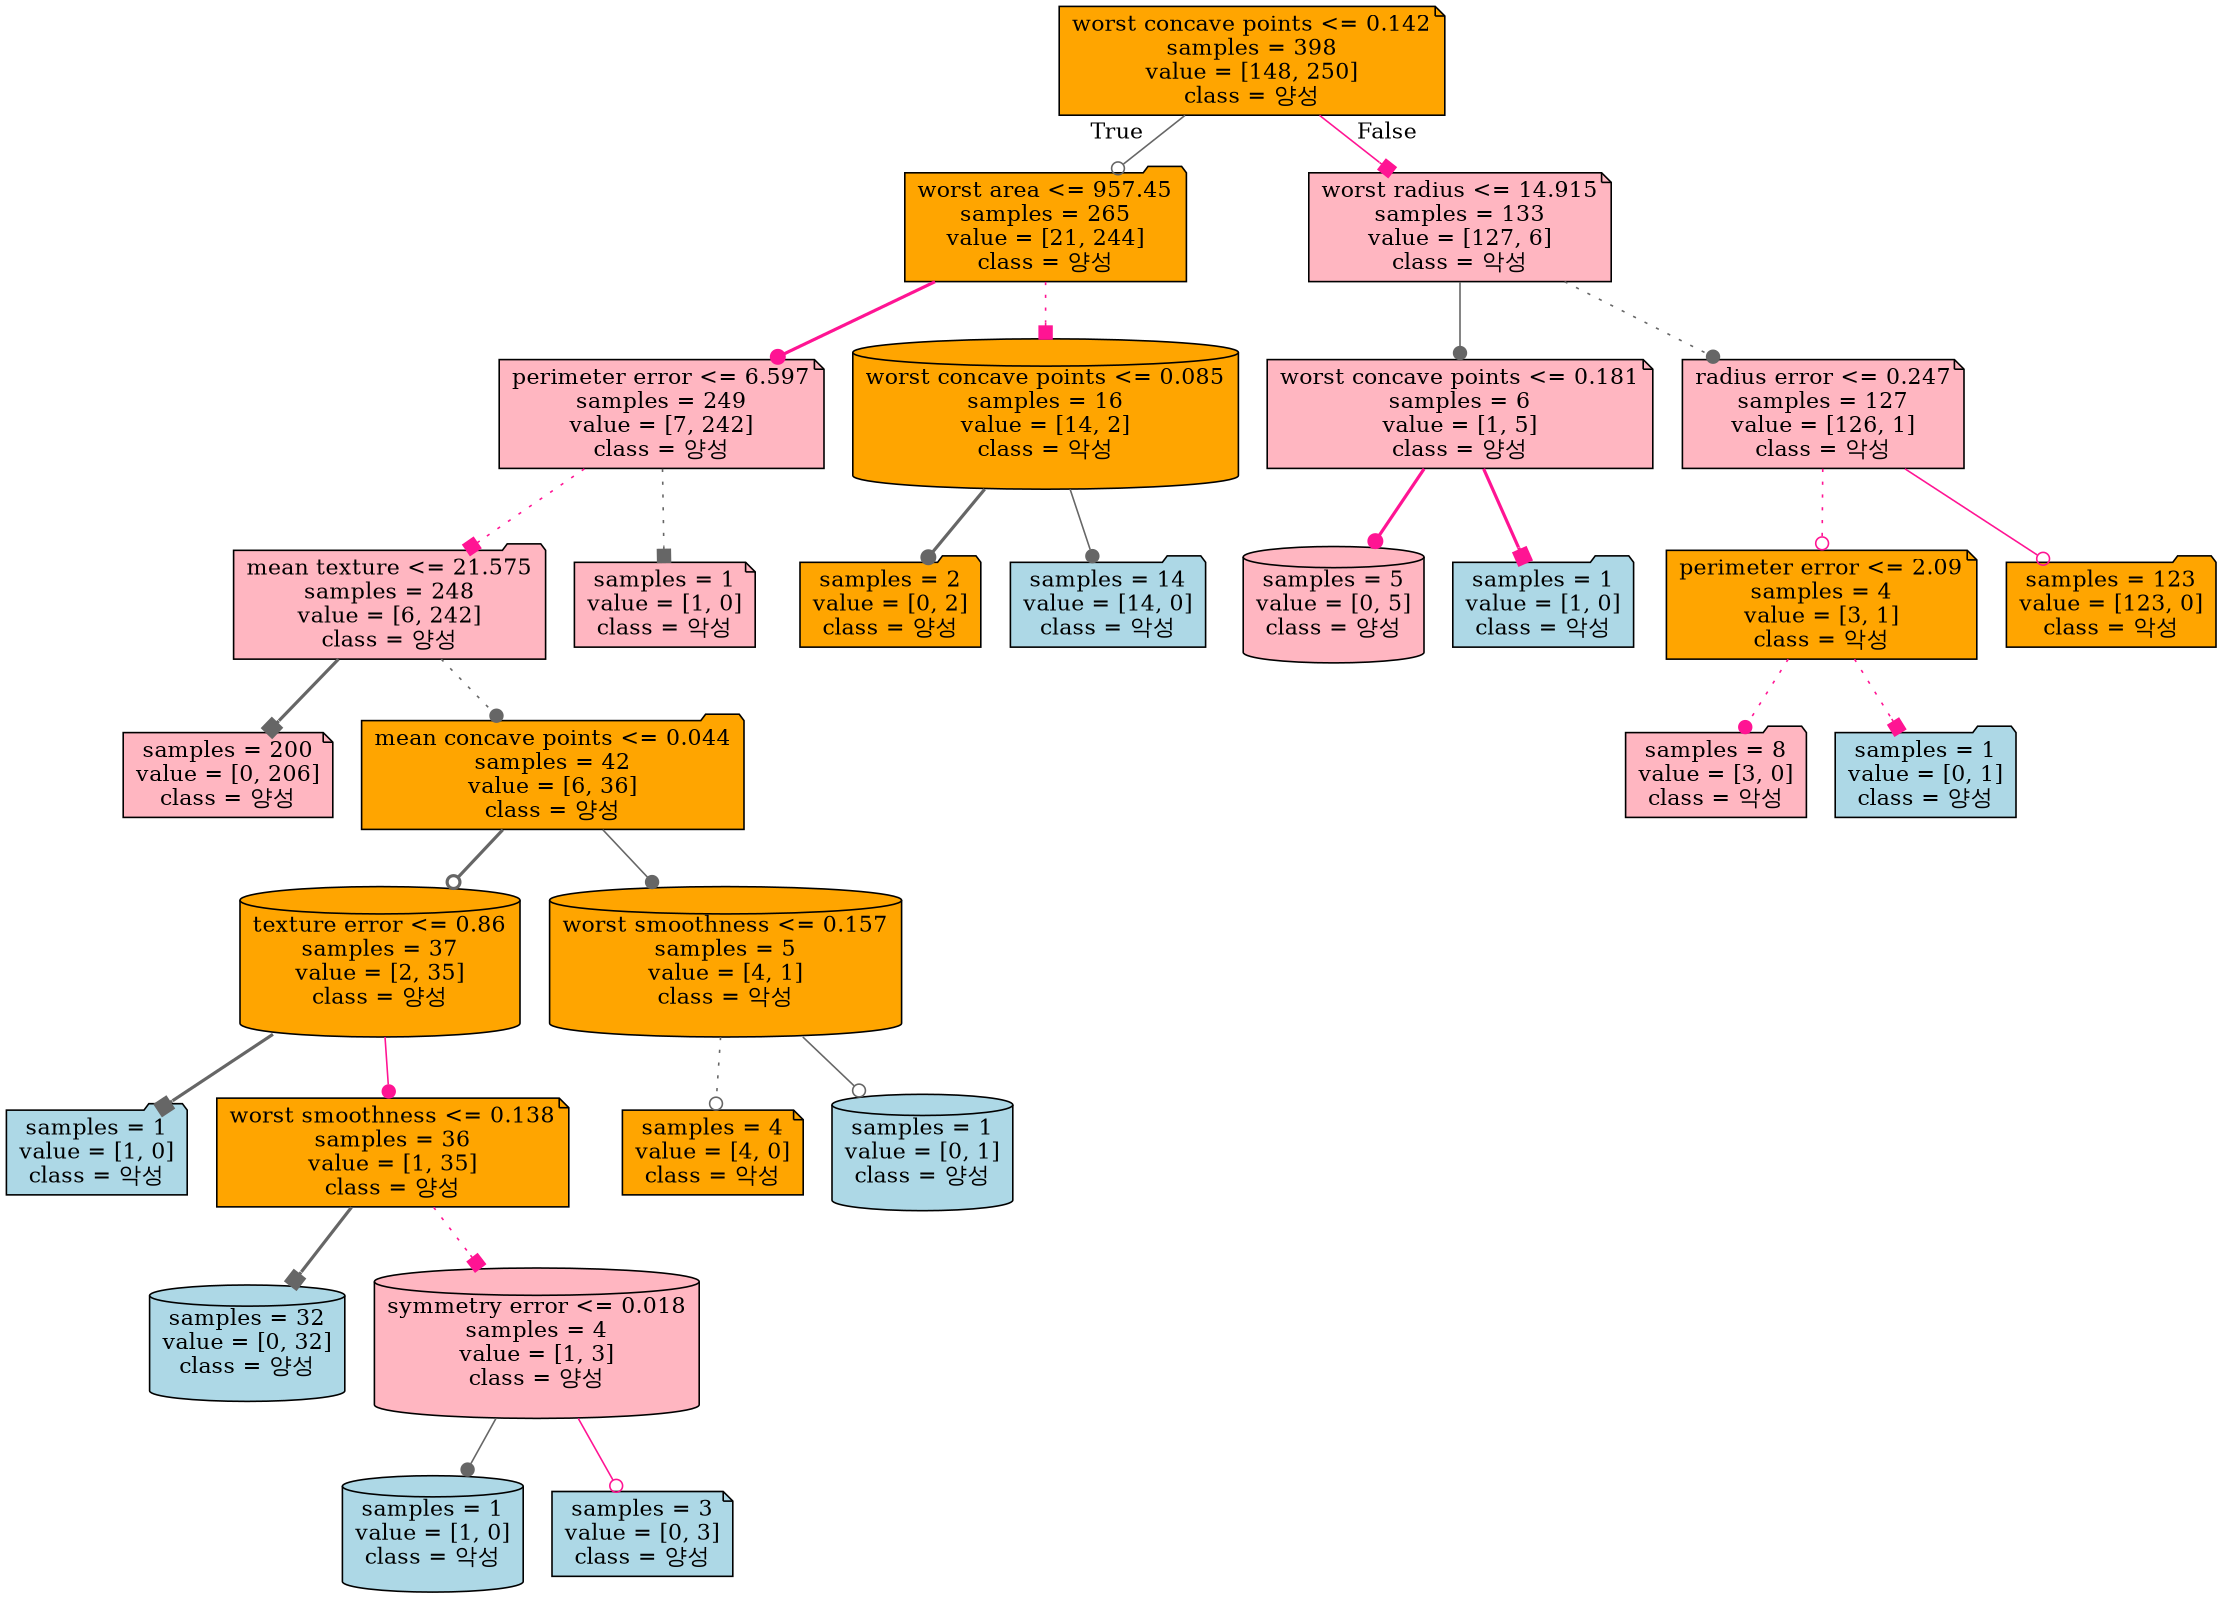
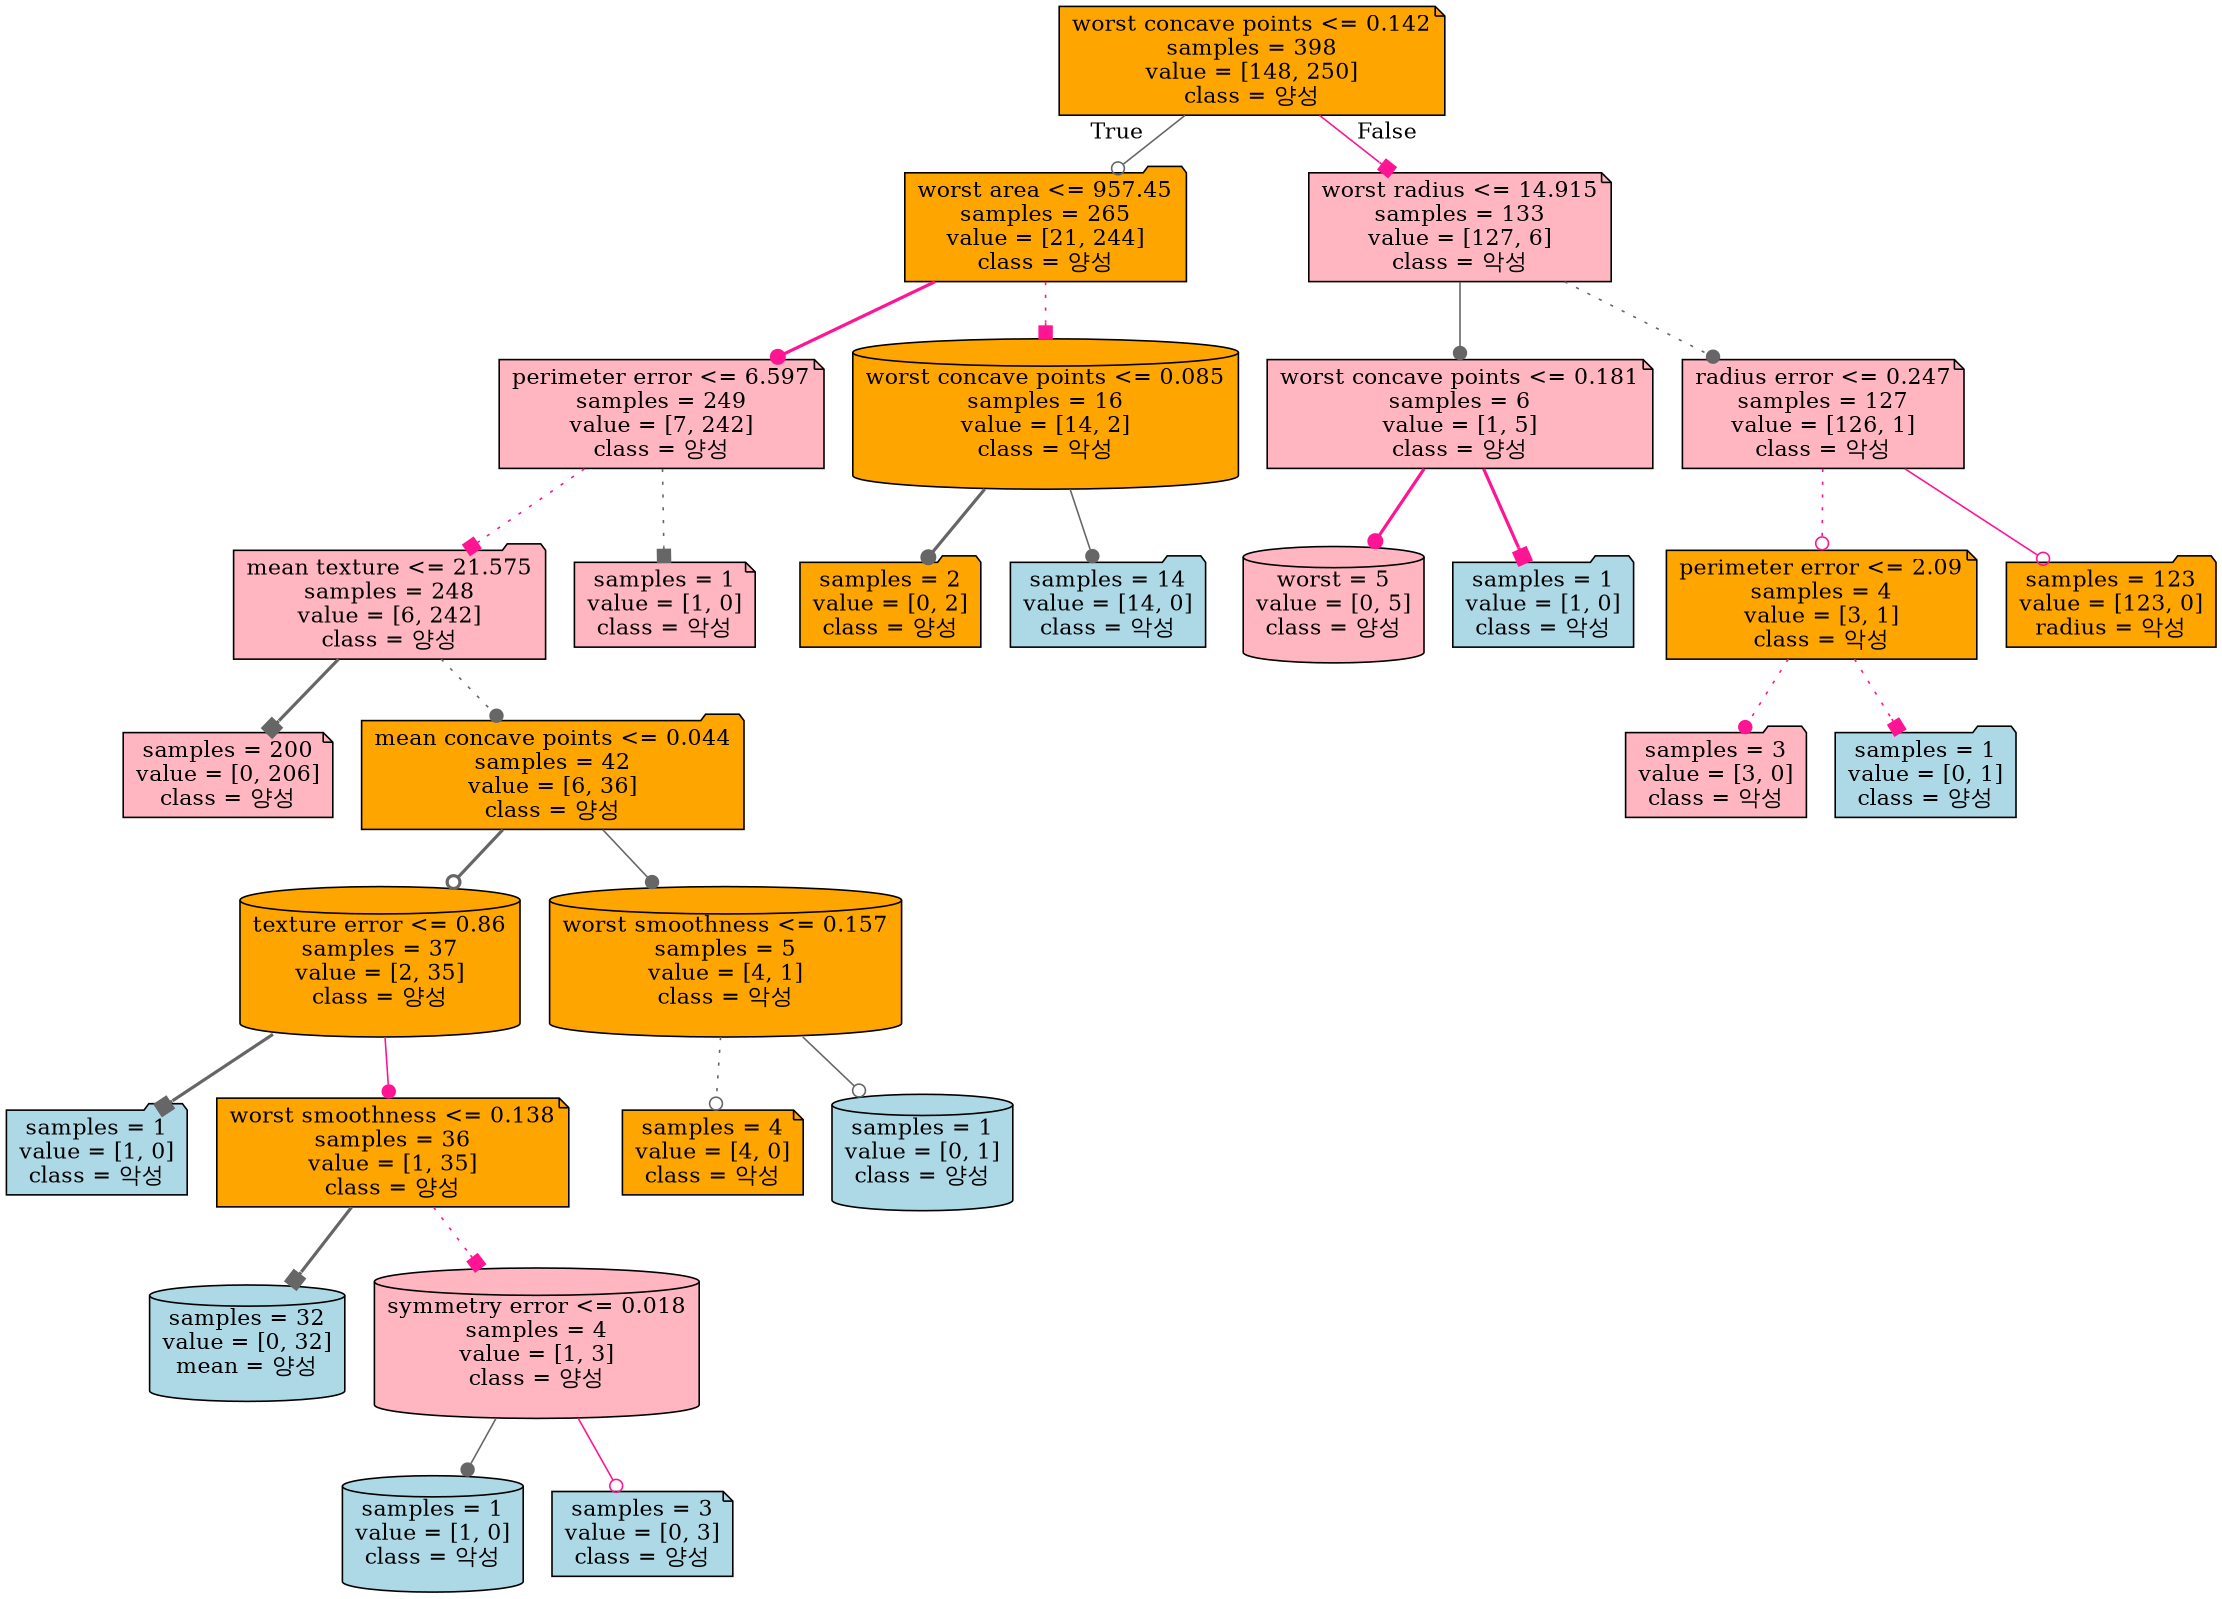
(1334, 605) -> (1334, 605)
(2111, 605) -> (2111, 605)
(1716, 775) -> (1716, 775)
(247, 1343) -> (247, 1343)
